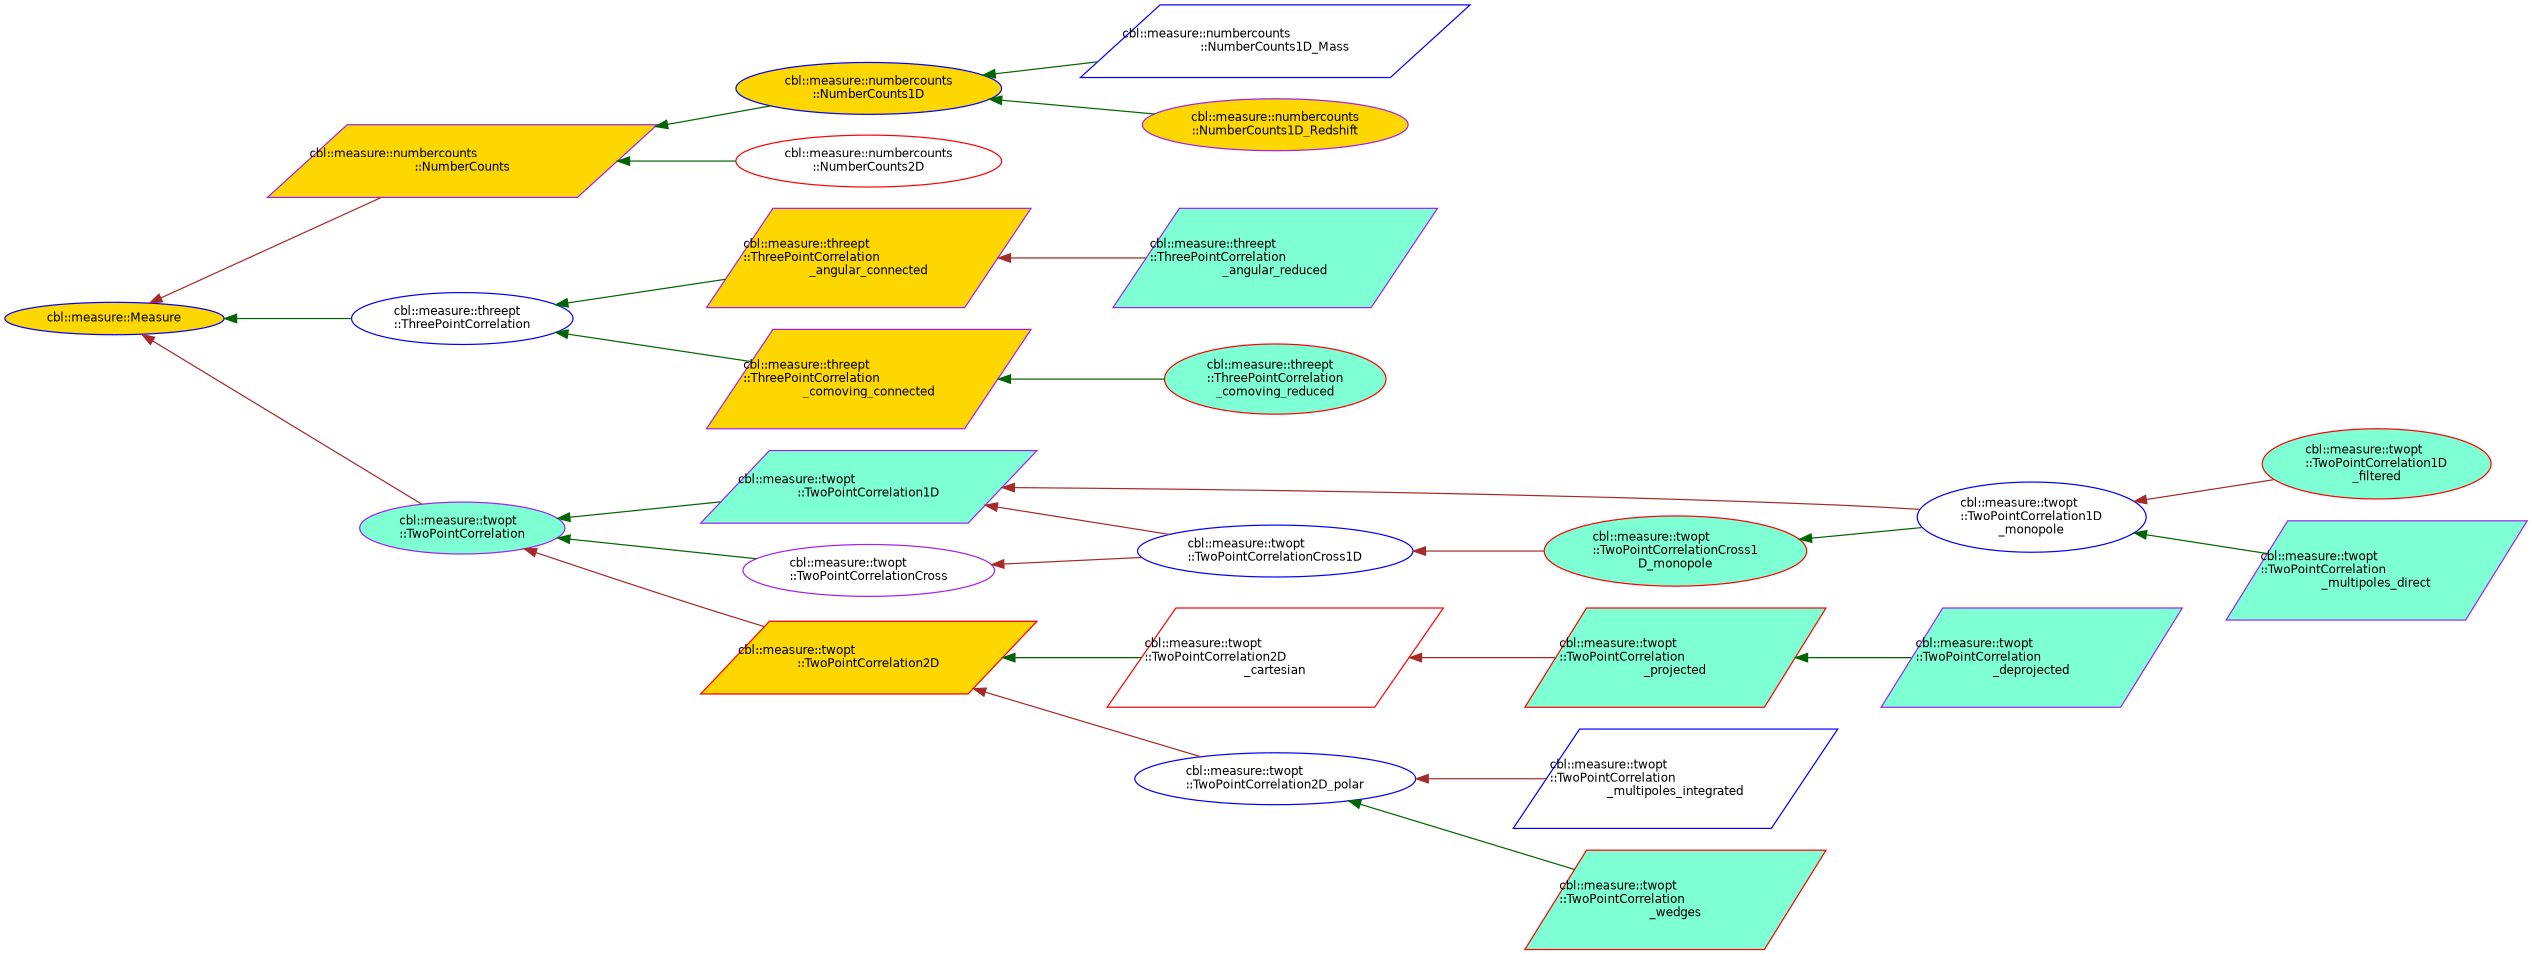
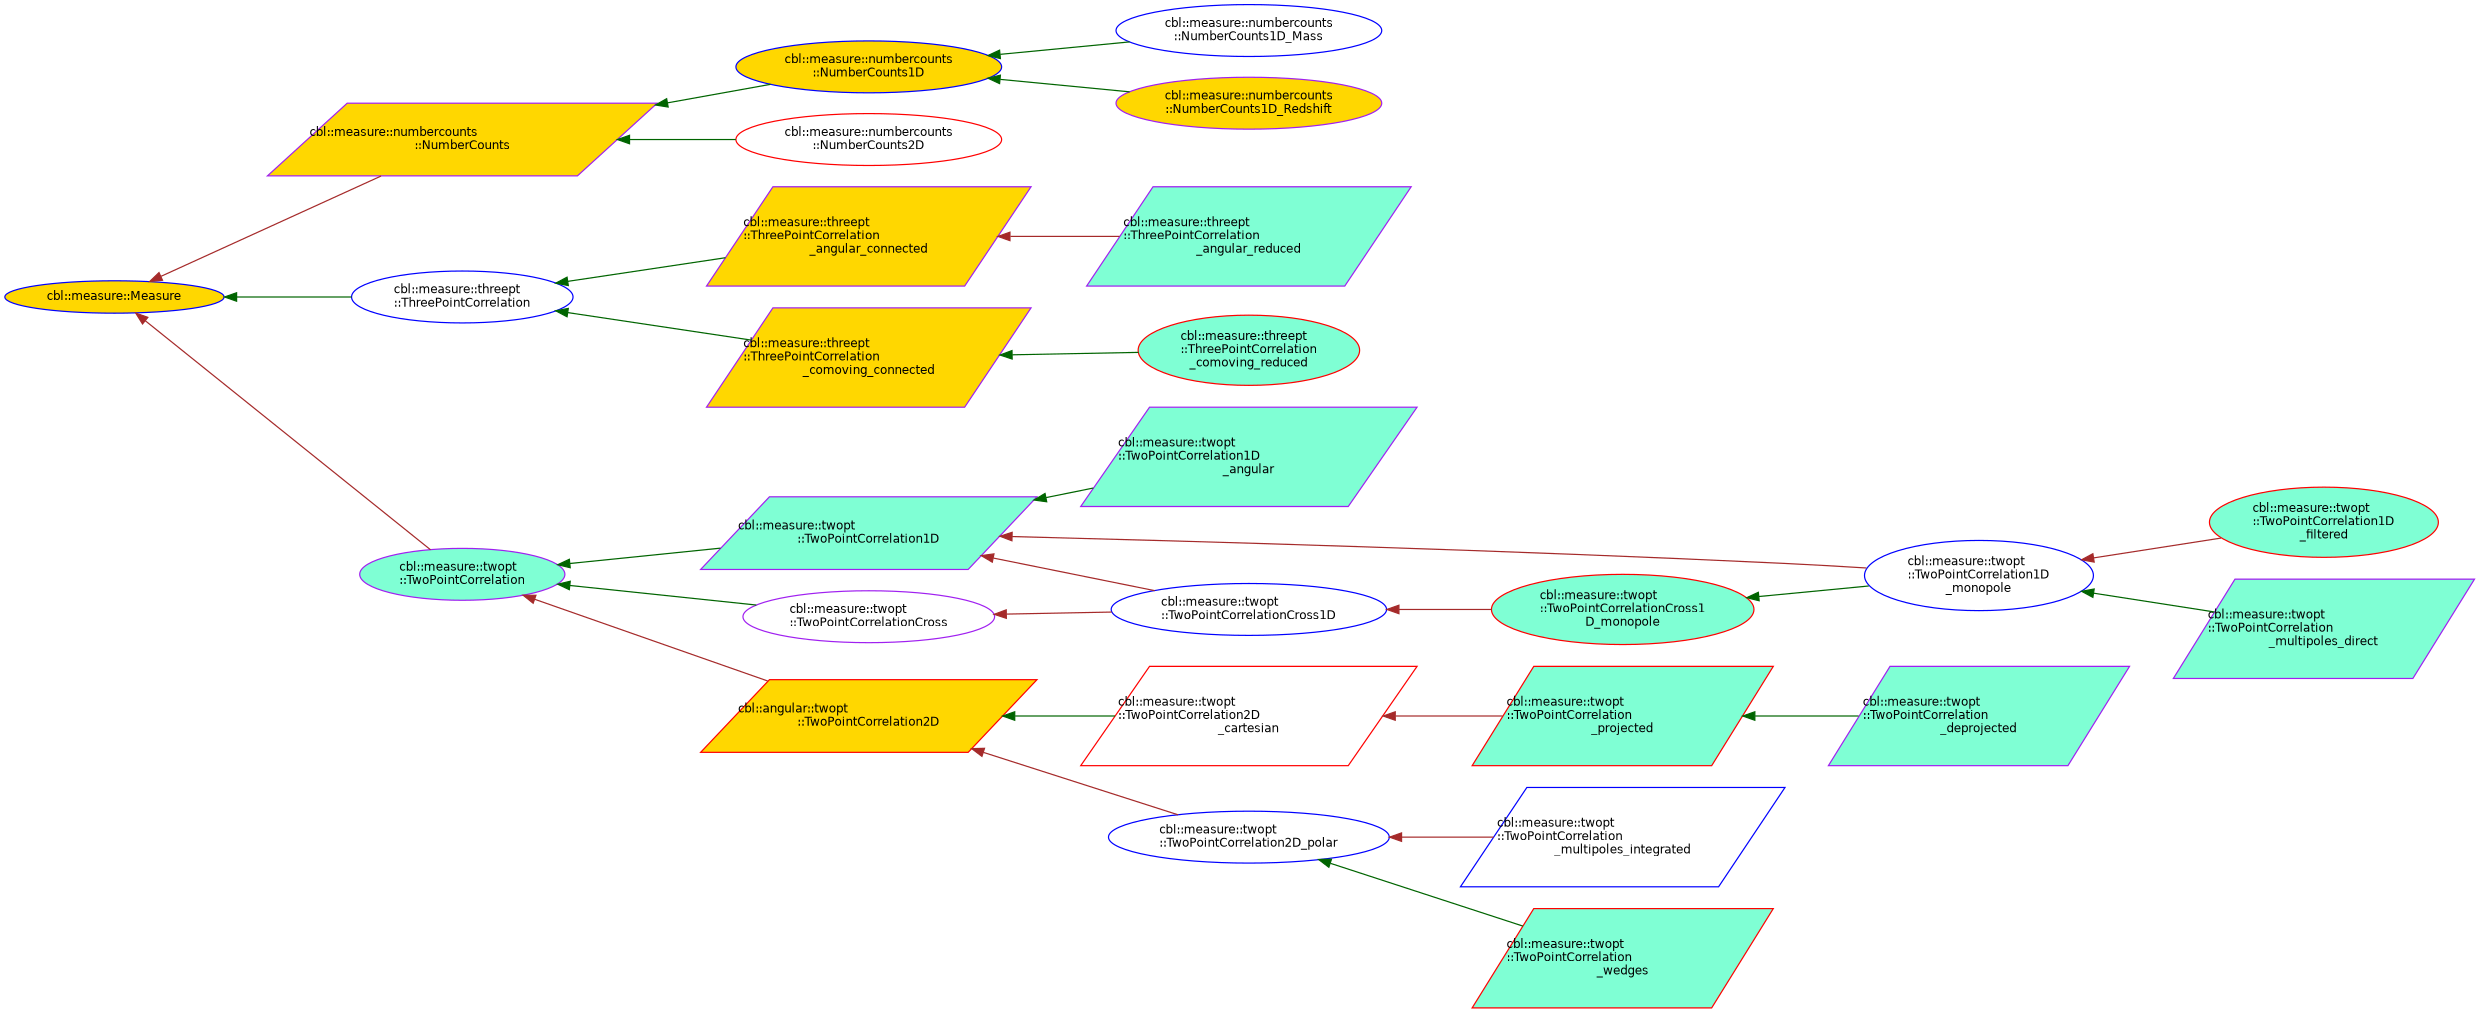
(1275, 41) -> (1249, 31)
none -> (1249, 457)
(869, 658) -> (869, 716)
